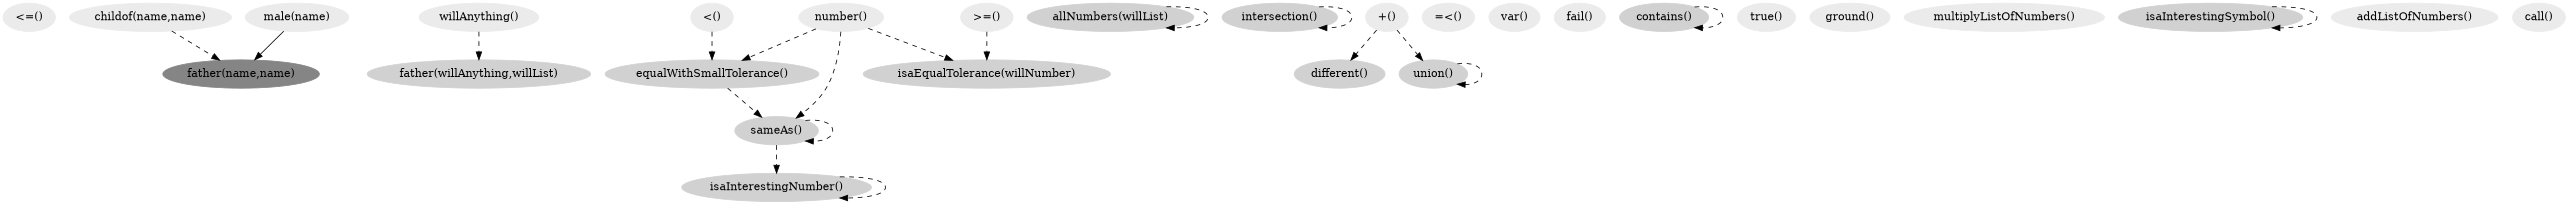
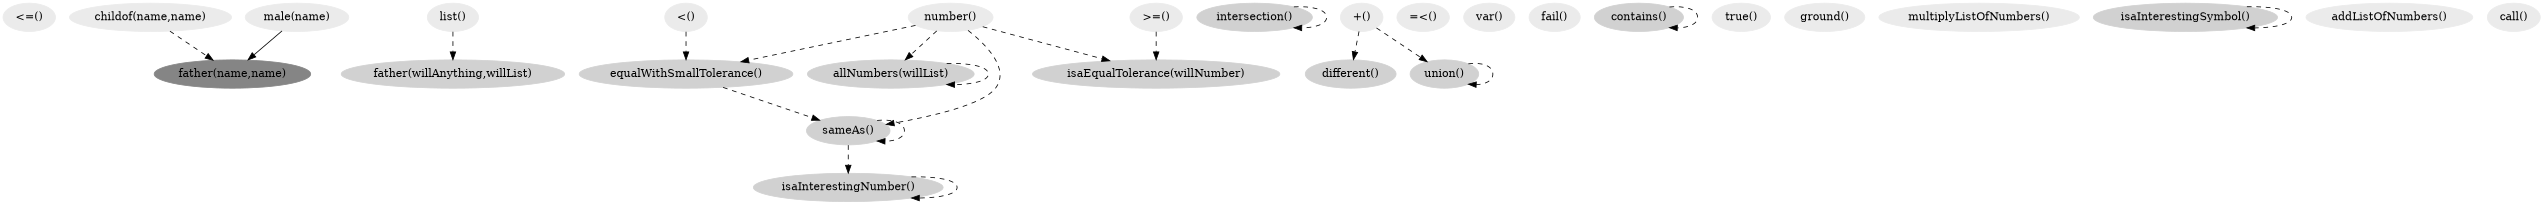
(479, 17) -> (453, 17)
none -> (924, 43)
